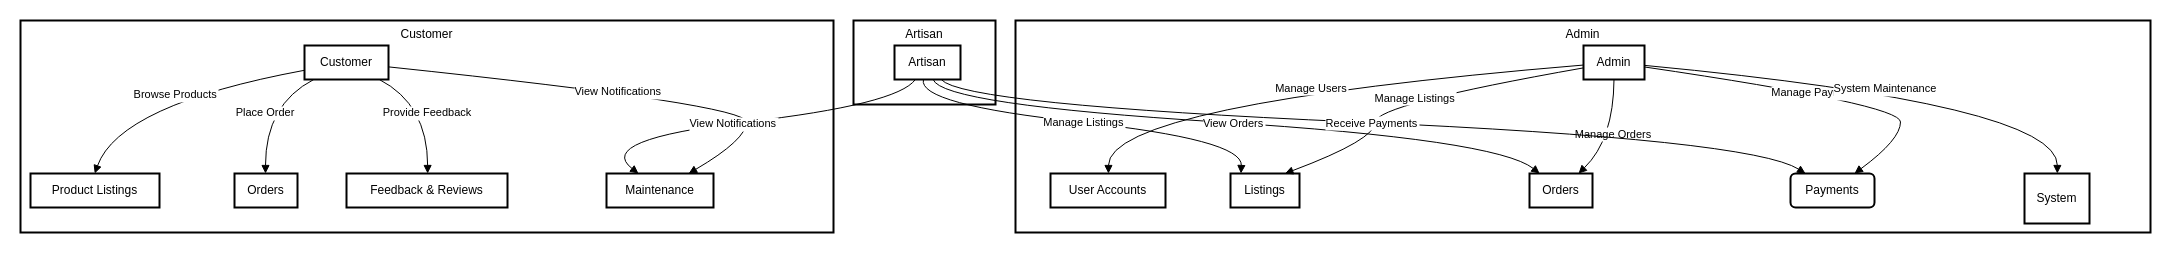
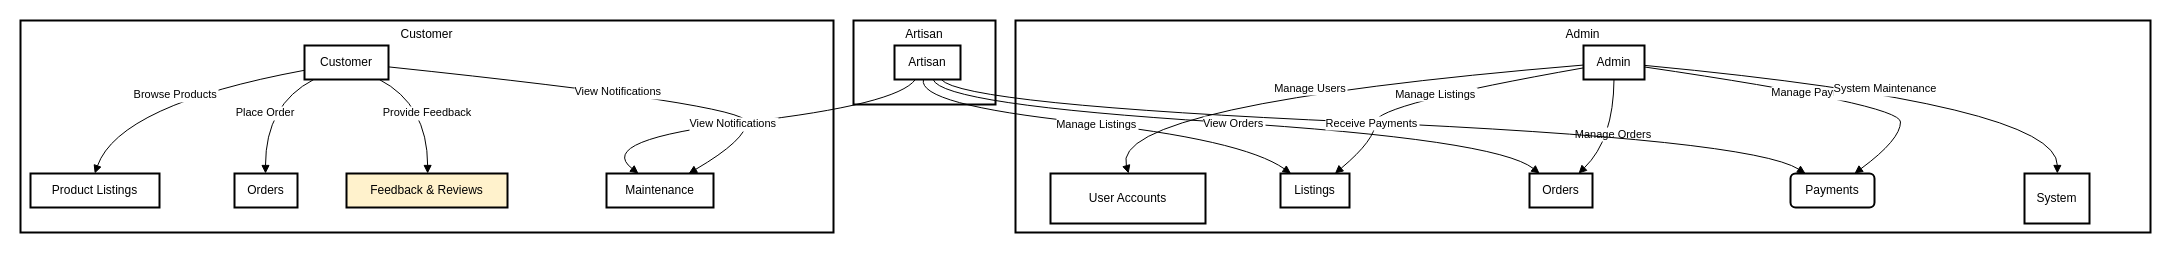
(427, 191) -> (427, 191)
(1108, 191) -> (1128, 199)
(1265, 191) -> (1315, 191)
